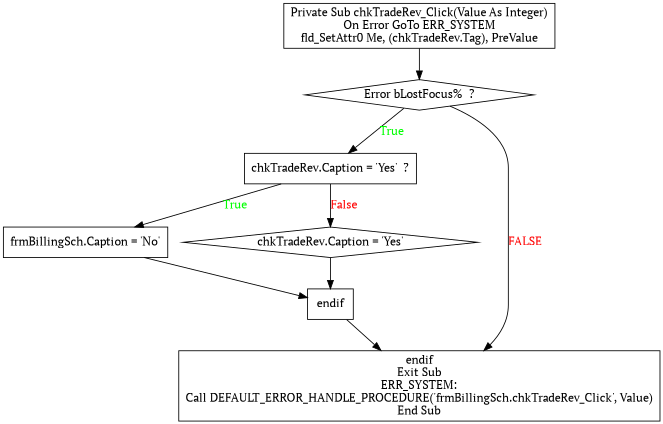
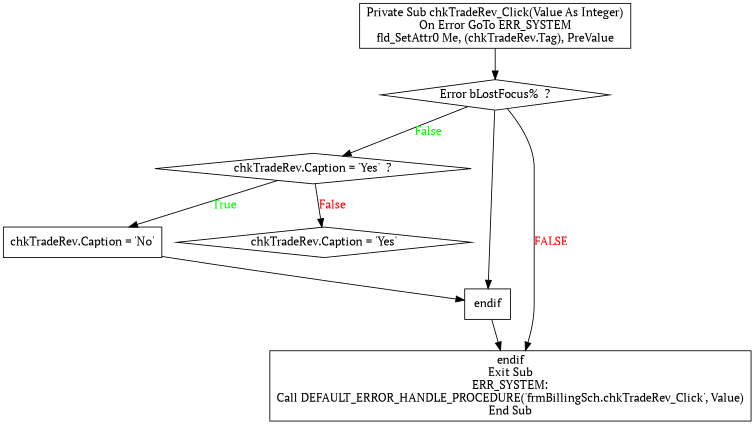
(392, 132) -> (428, 132)
(330, 169) -> (313, 169)
(86, 242) -> (83, 242)
(330, 269) -> (492, 195)
